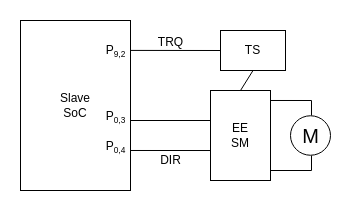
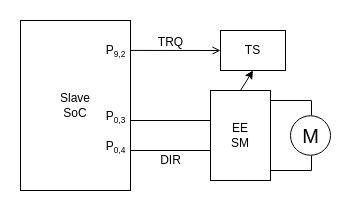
(215, 50) -> (215, 50)
(250, 75) -> (249, 78)
